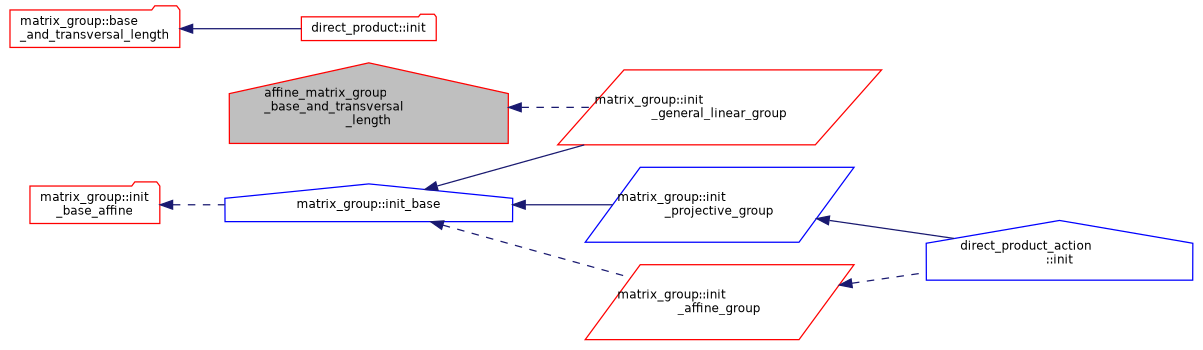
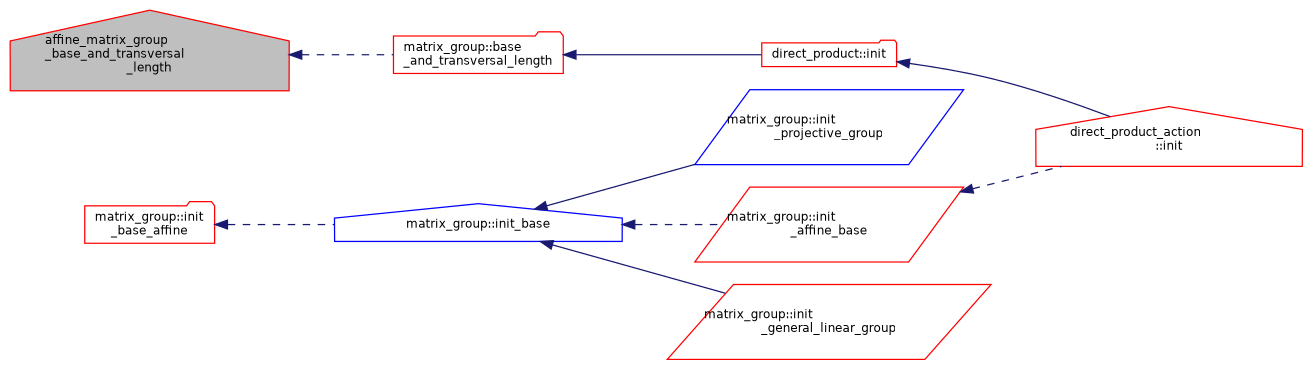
(556, 107) -> (348, 55)
(892, 229) -> (1011, 84)
(1060, 253) -> (1169, 140)
(720, 302) -> (829, 225)
